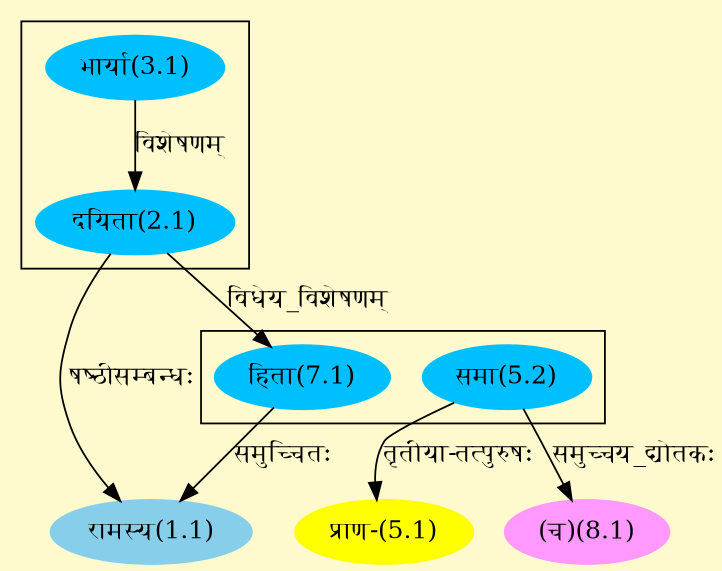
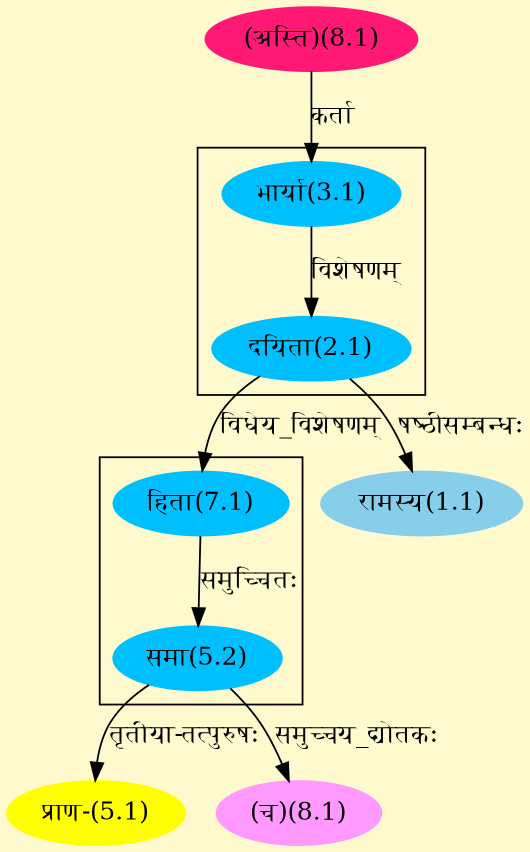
none -> (311, 39)
(234, 448) -> (200, 572)
